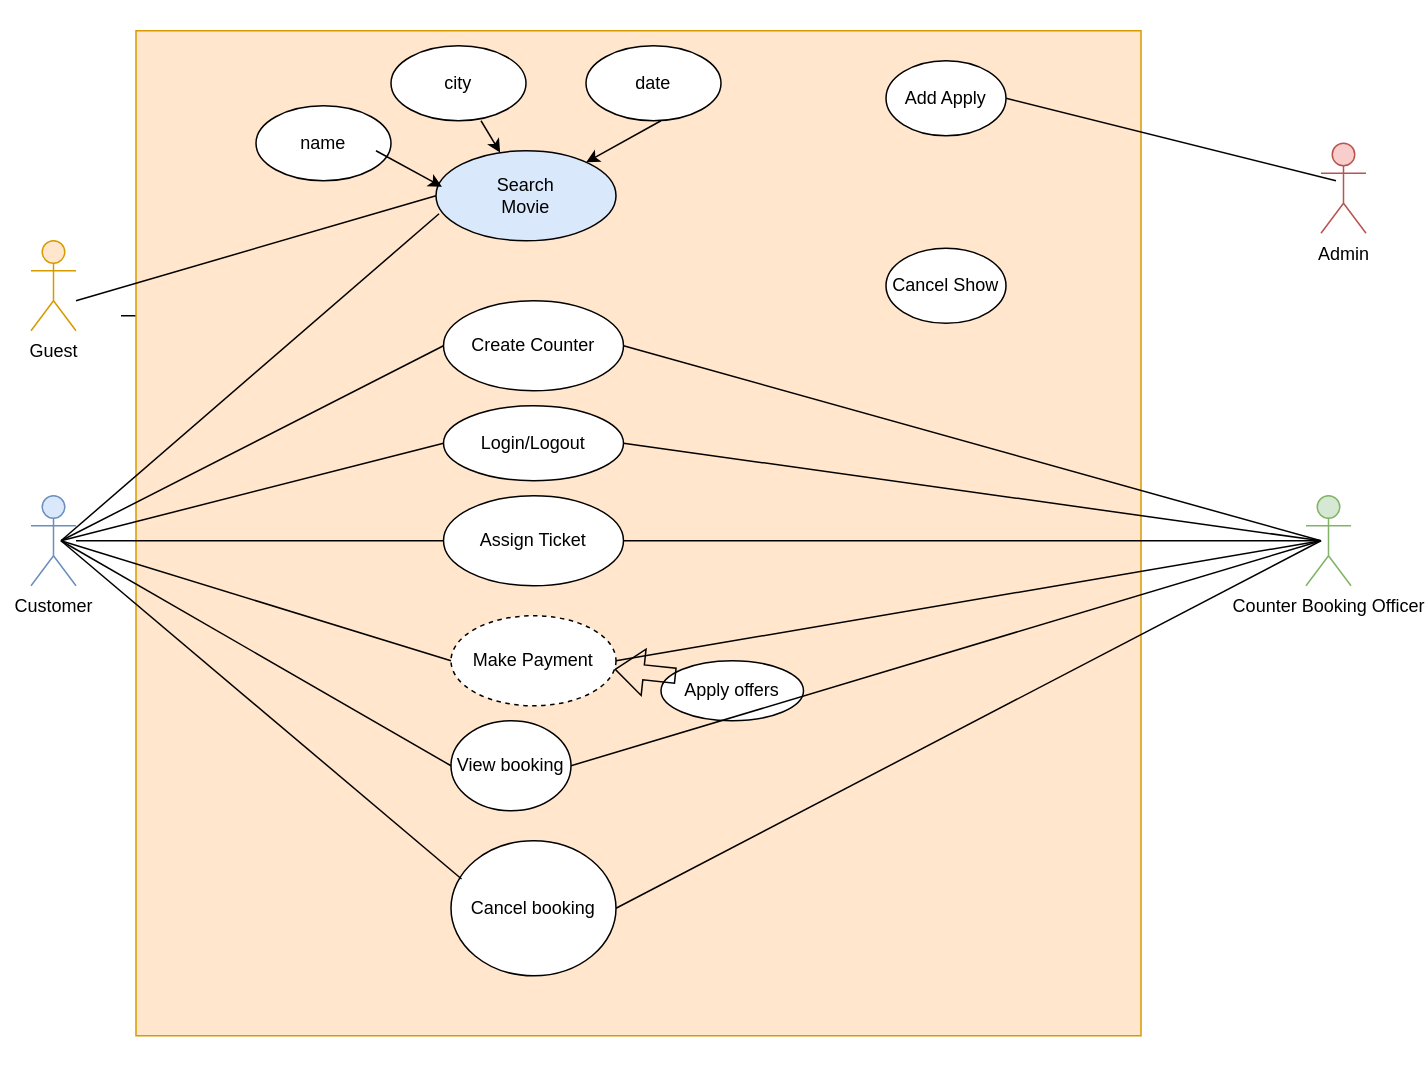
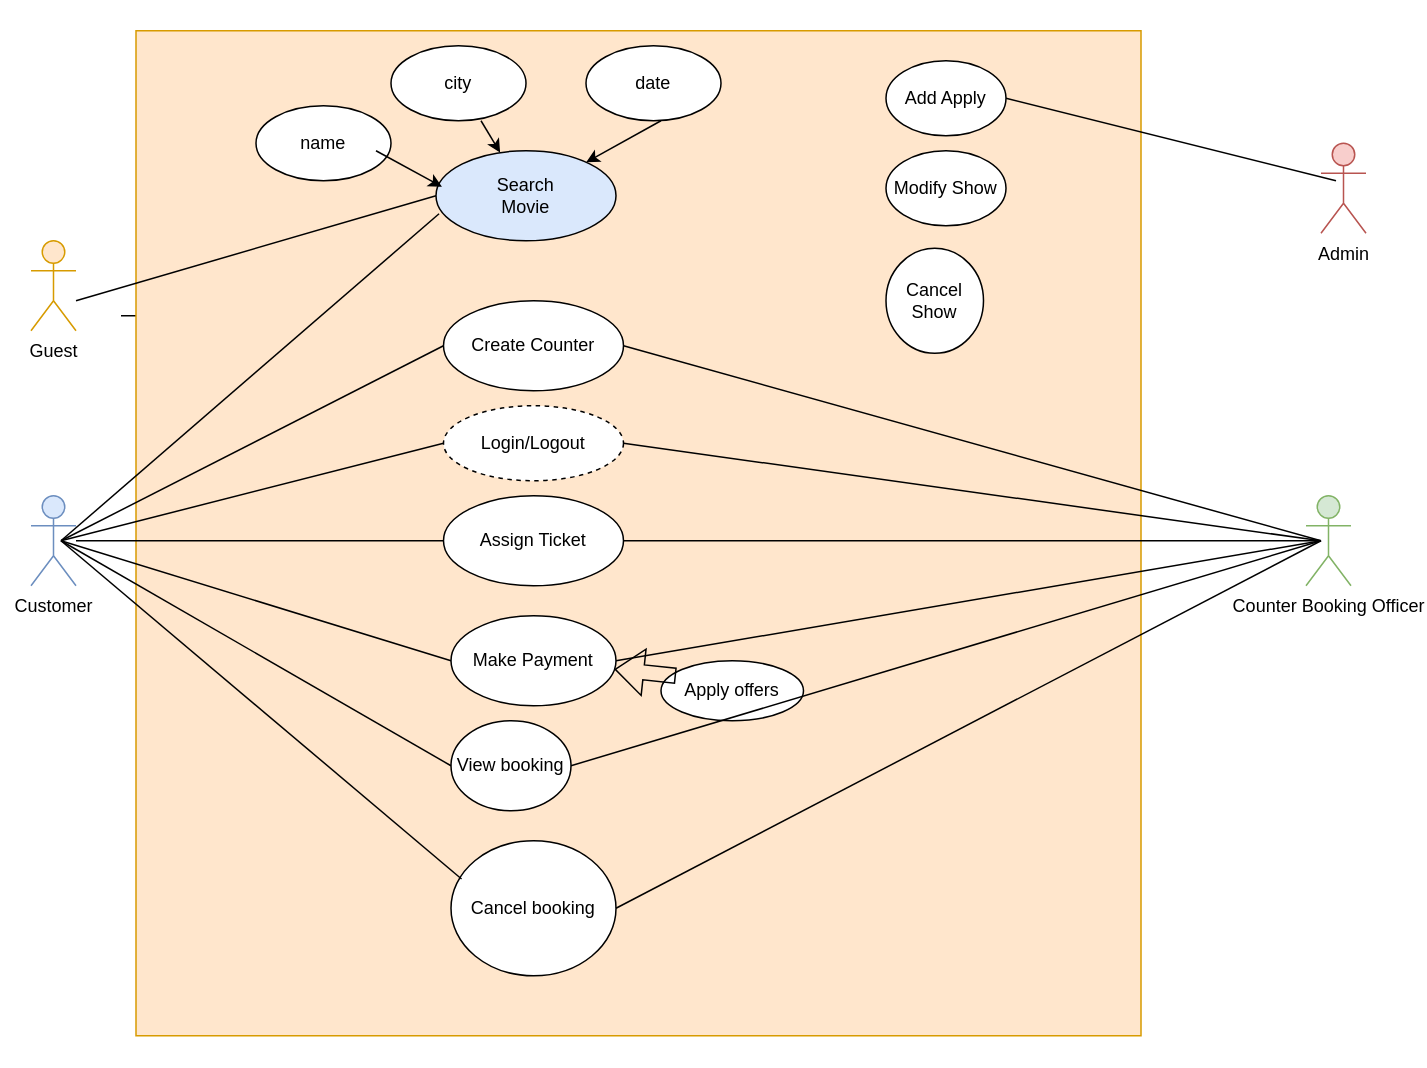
none -> (946, 188)
(946, 286) -> (935, 301)
(533, 443) -> (533, 443)
(533, 661) -> (533, 661)
